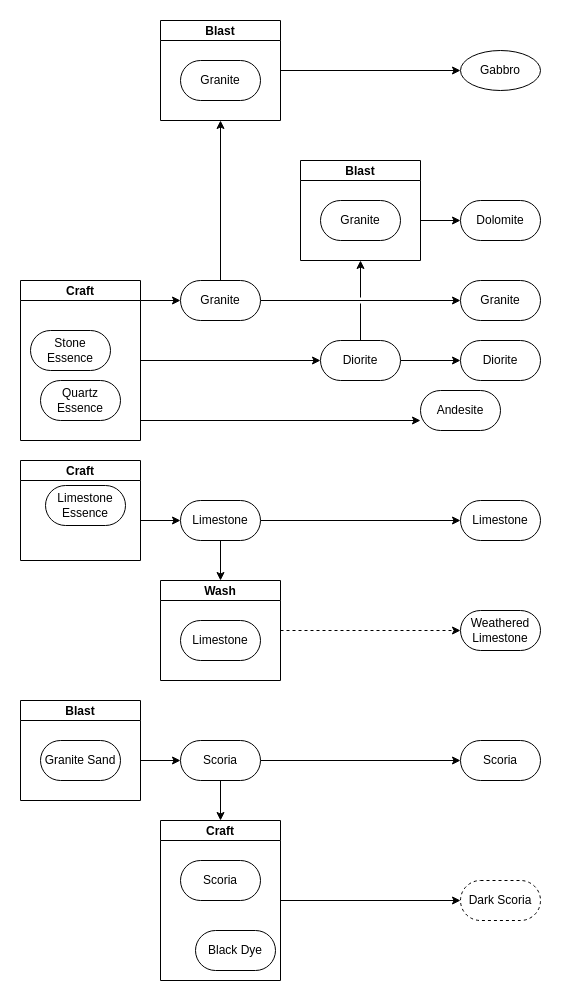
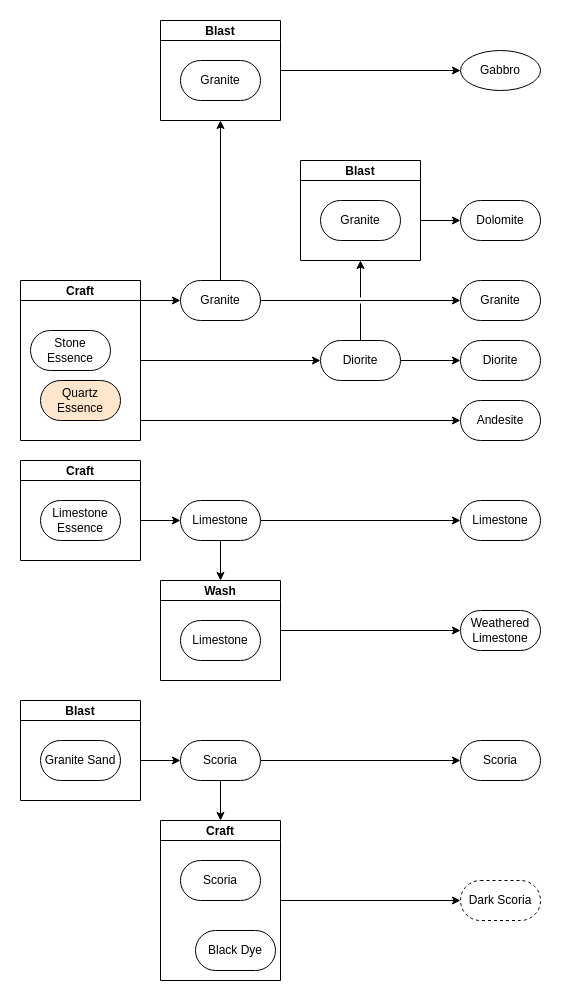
(81, 401) -> (81, 401)
(461, 411) -> (501, 421)
(86, 506) -> (81, 521)
(368, 631) -> (368, 631)
